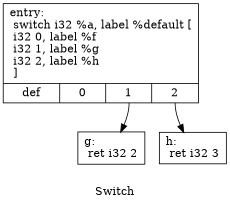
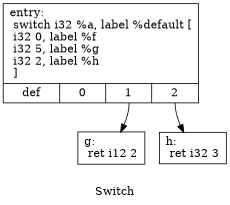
(55, 49) -> (55, 49)
(111, 154) -> (111, 154)
